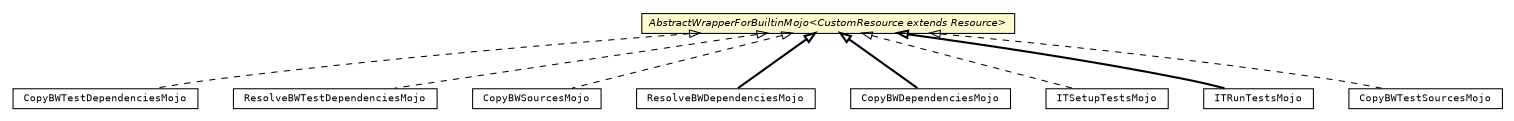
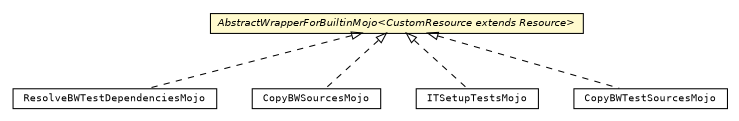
(105, 98) -> none
(725, 98) -> none
(930, 98) -> none
(1258, 98) -> none
